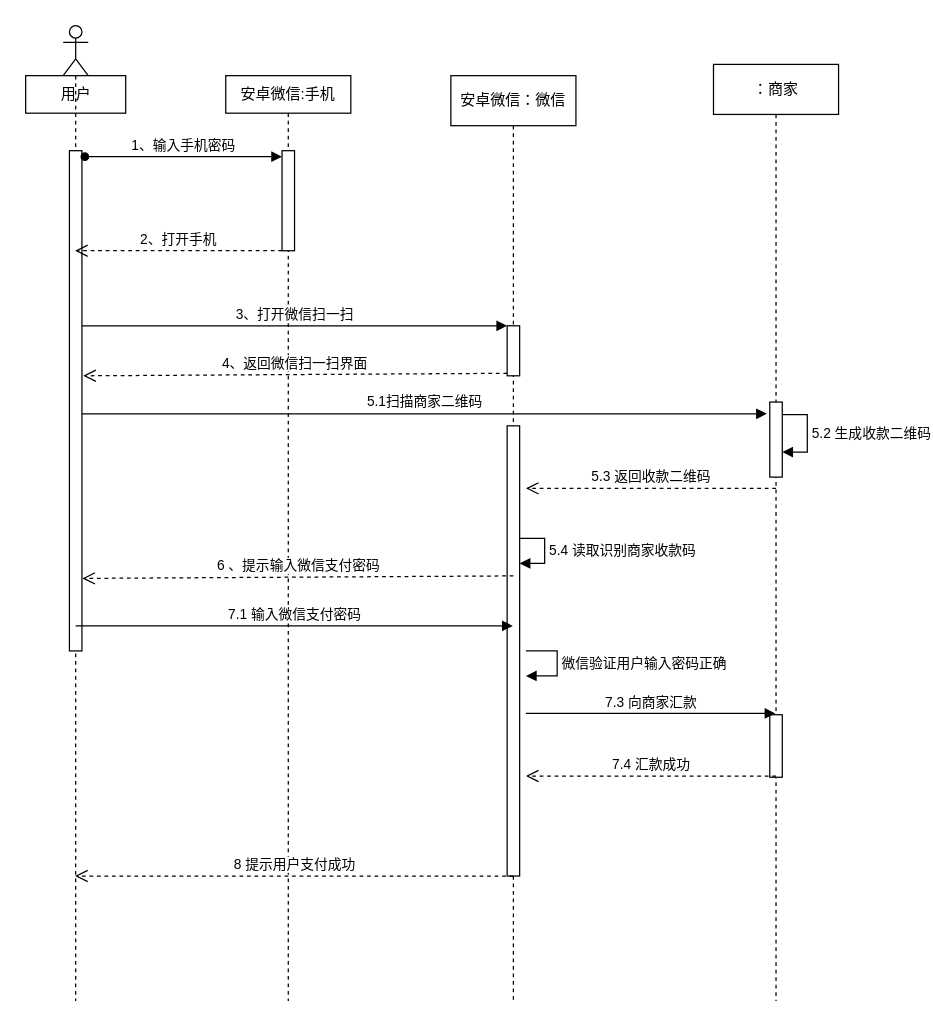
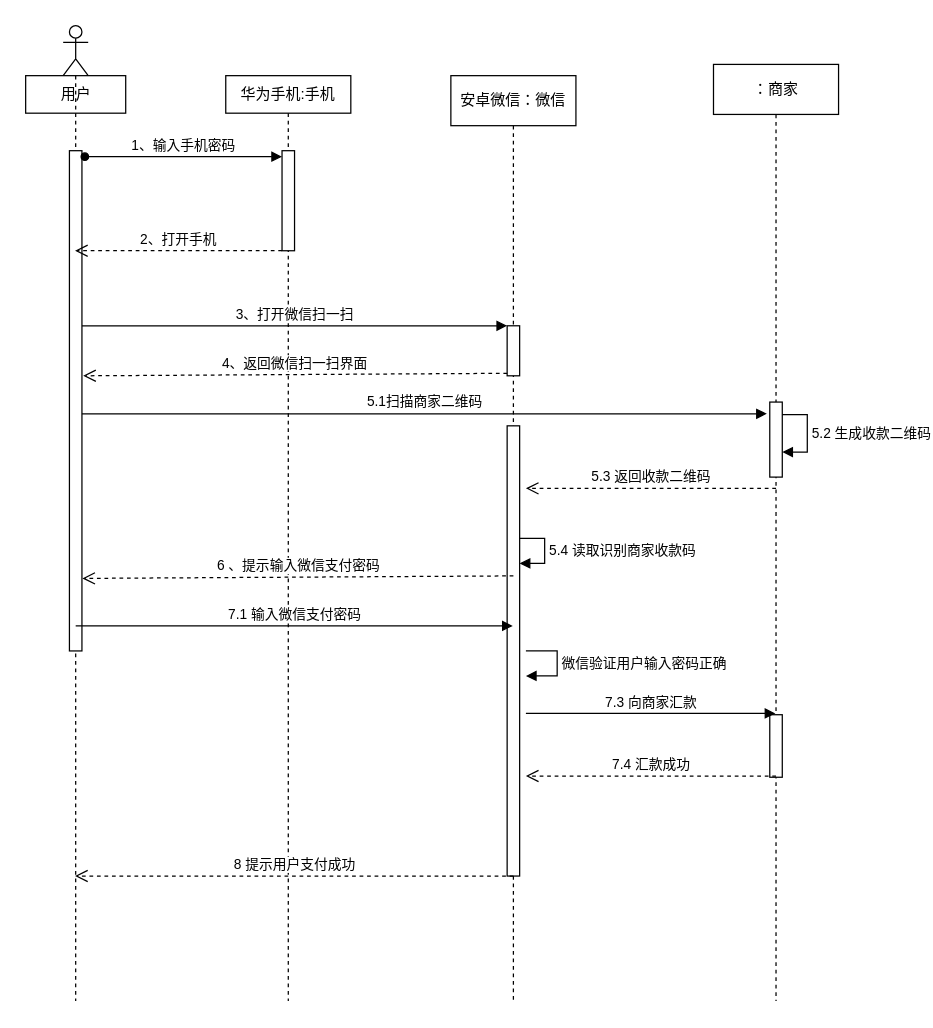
(288, 94) -> (288, 94)
